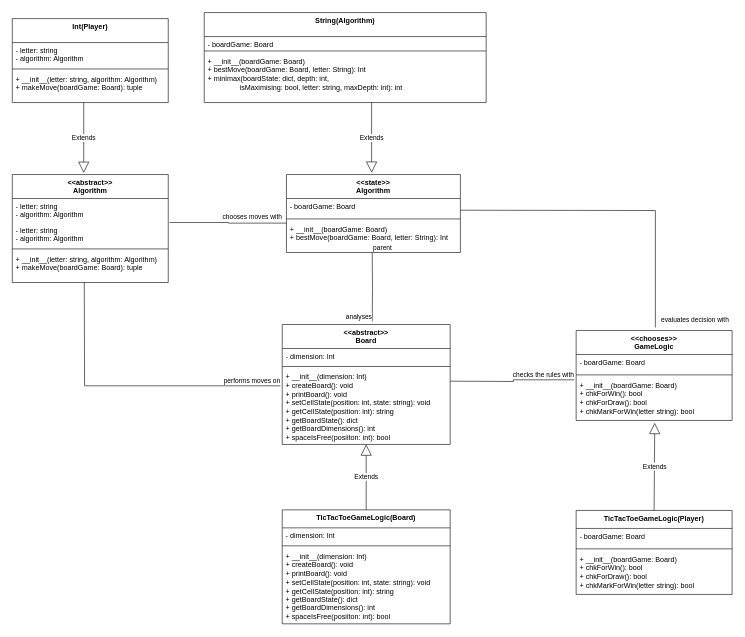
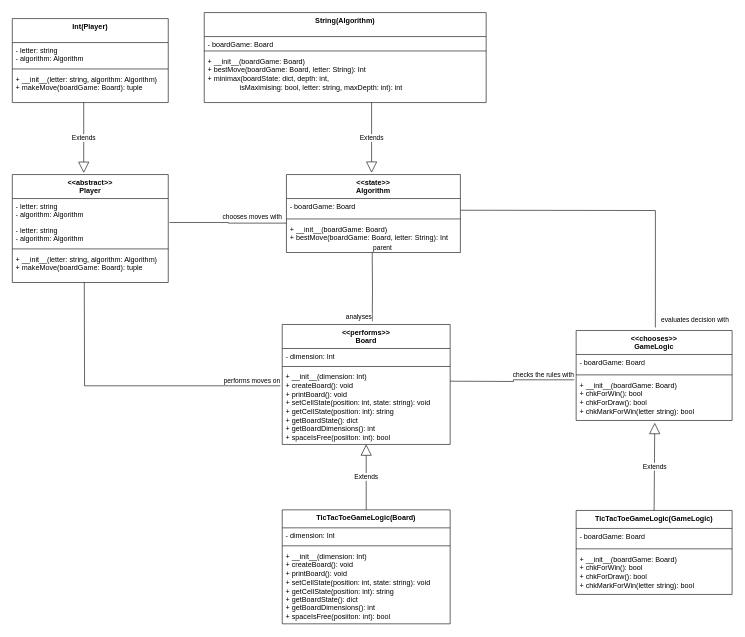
(90, 187) -> (90, 187)
(366, 337) -> (366, 337)
(654, 519) -> (654, 519)
